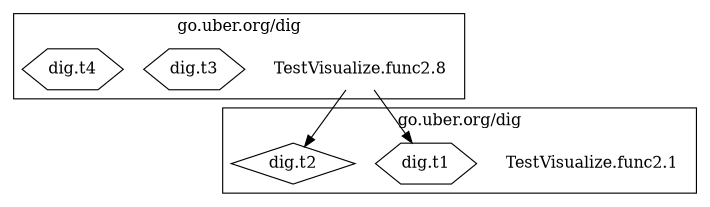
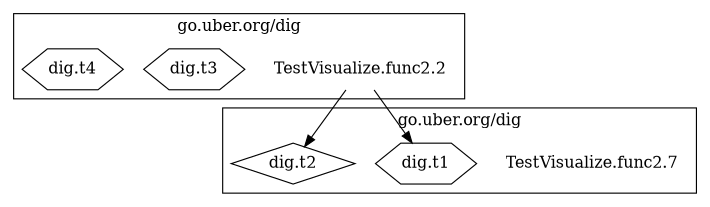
(360, 69) -> (360, 69)
(592, 164) -> (592, 164)
